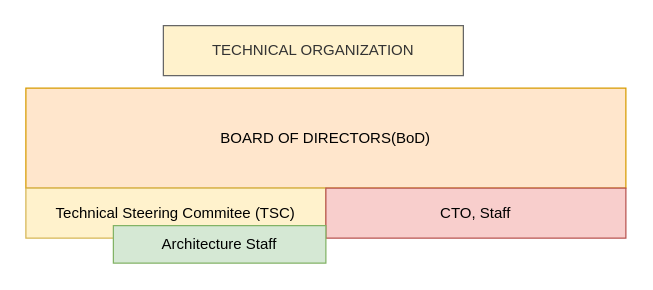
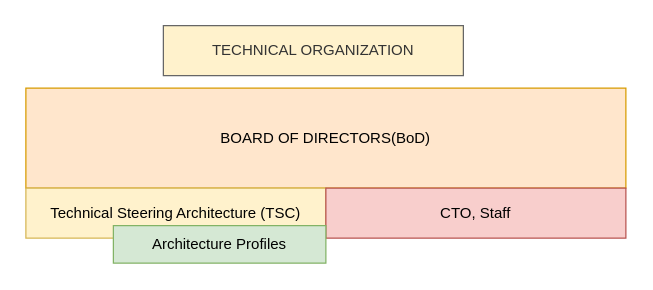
(176, 213) -> (176, 213)
(219, 244) -> (219, 244)
